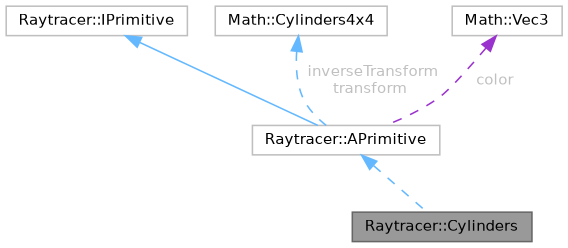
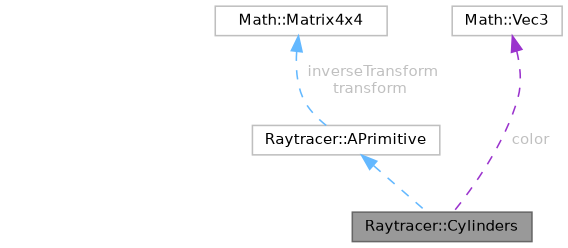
(97, 21) -> none
(301, 21) -> (301, 21)
(442, 95) -> (503, 137)
